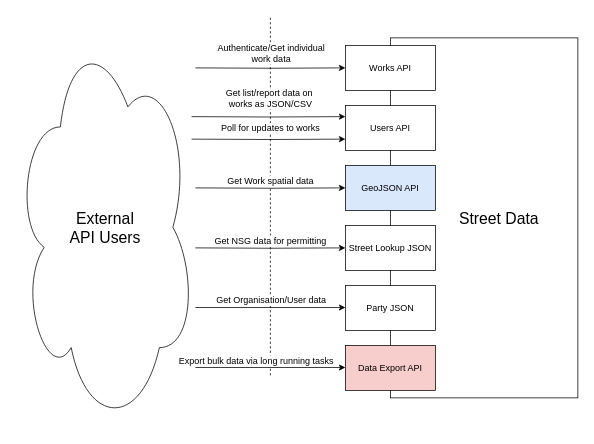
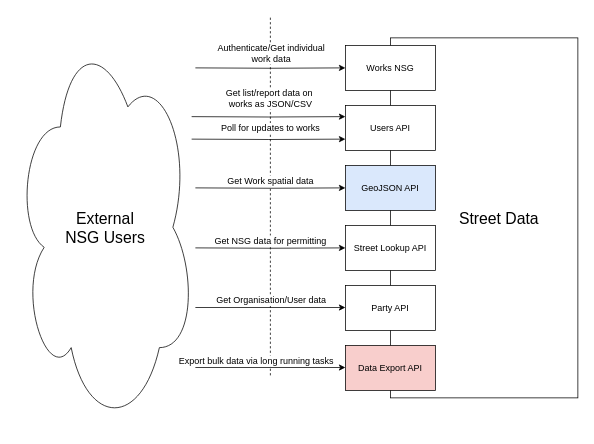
(390, 68) -> (390, 68)
(105, 228) -> (105, 228)
(390, 248) -> (390, 248)
(390, 308) -> (390, 308)
